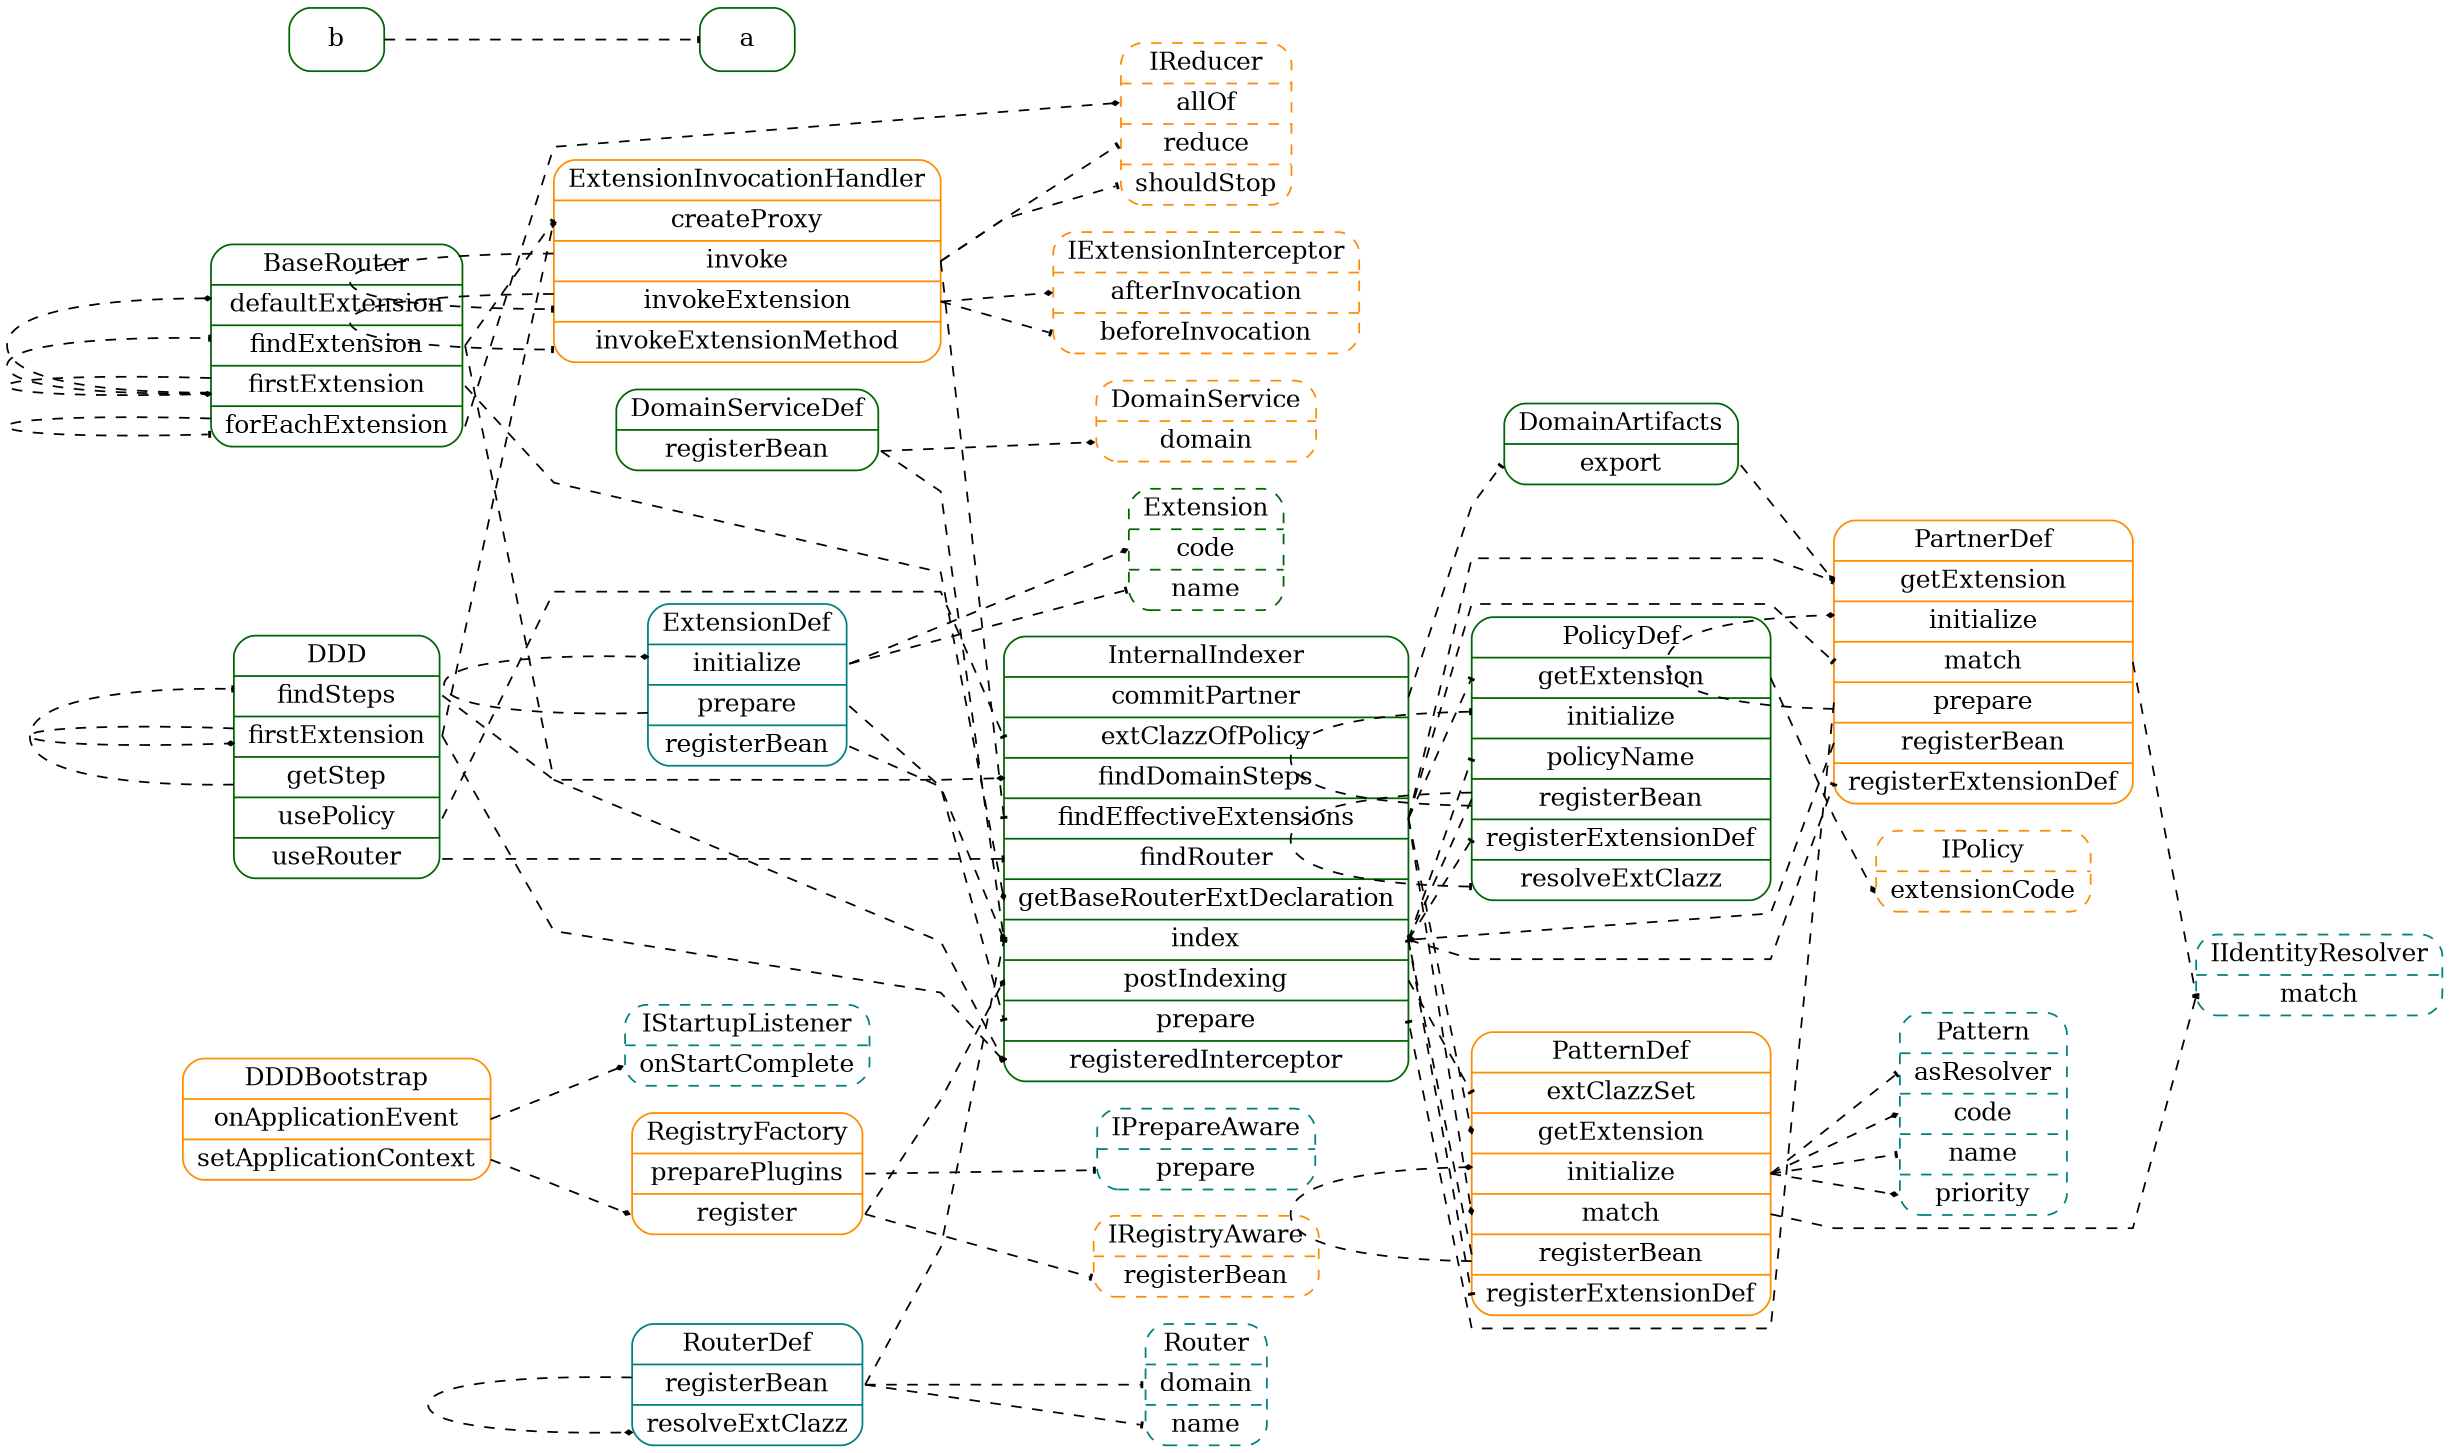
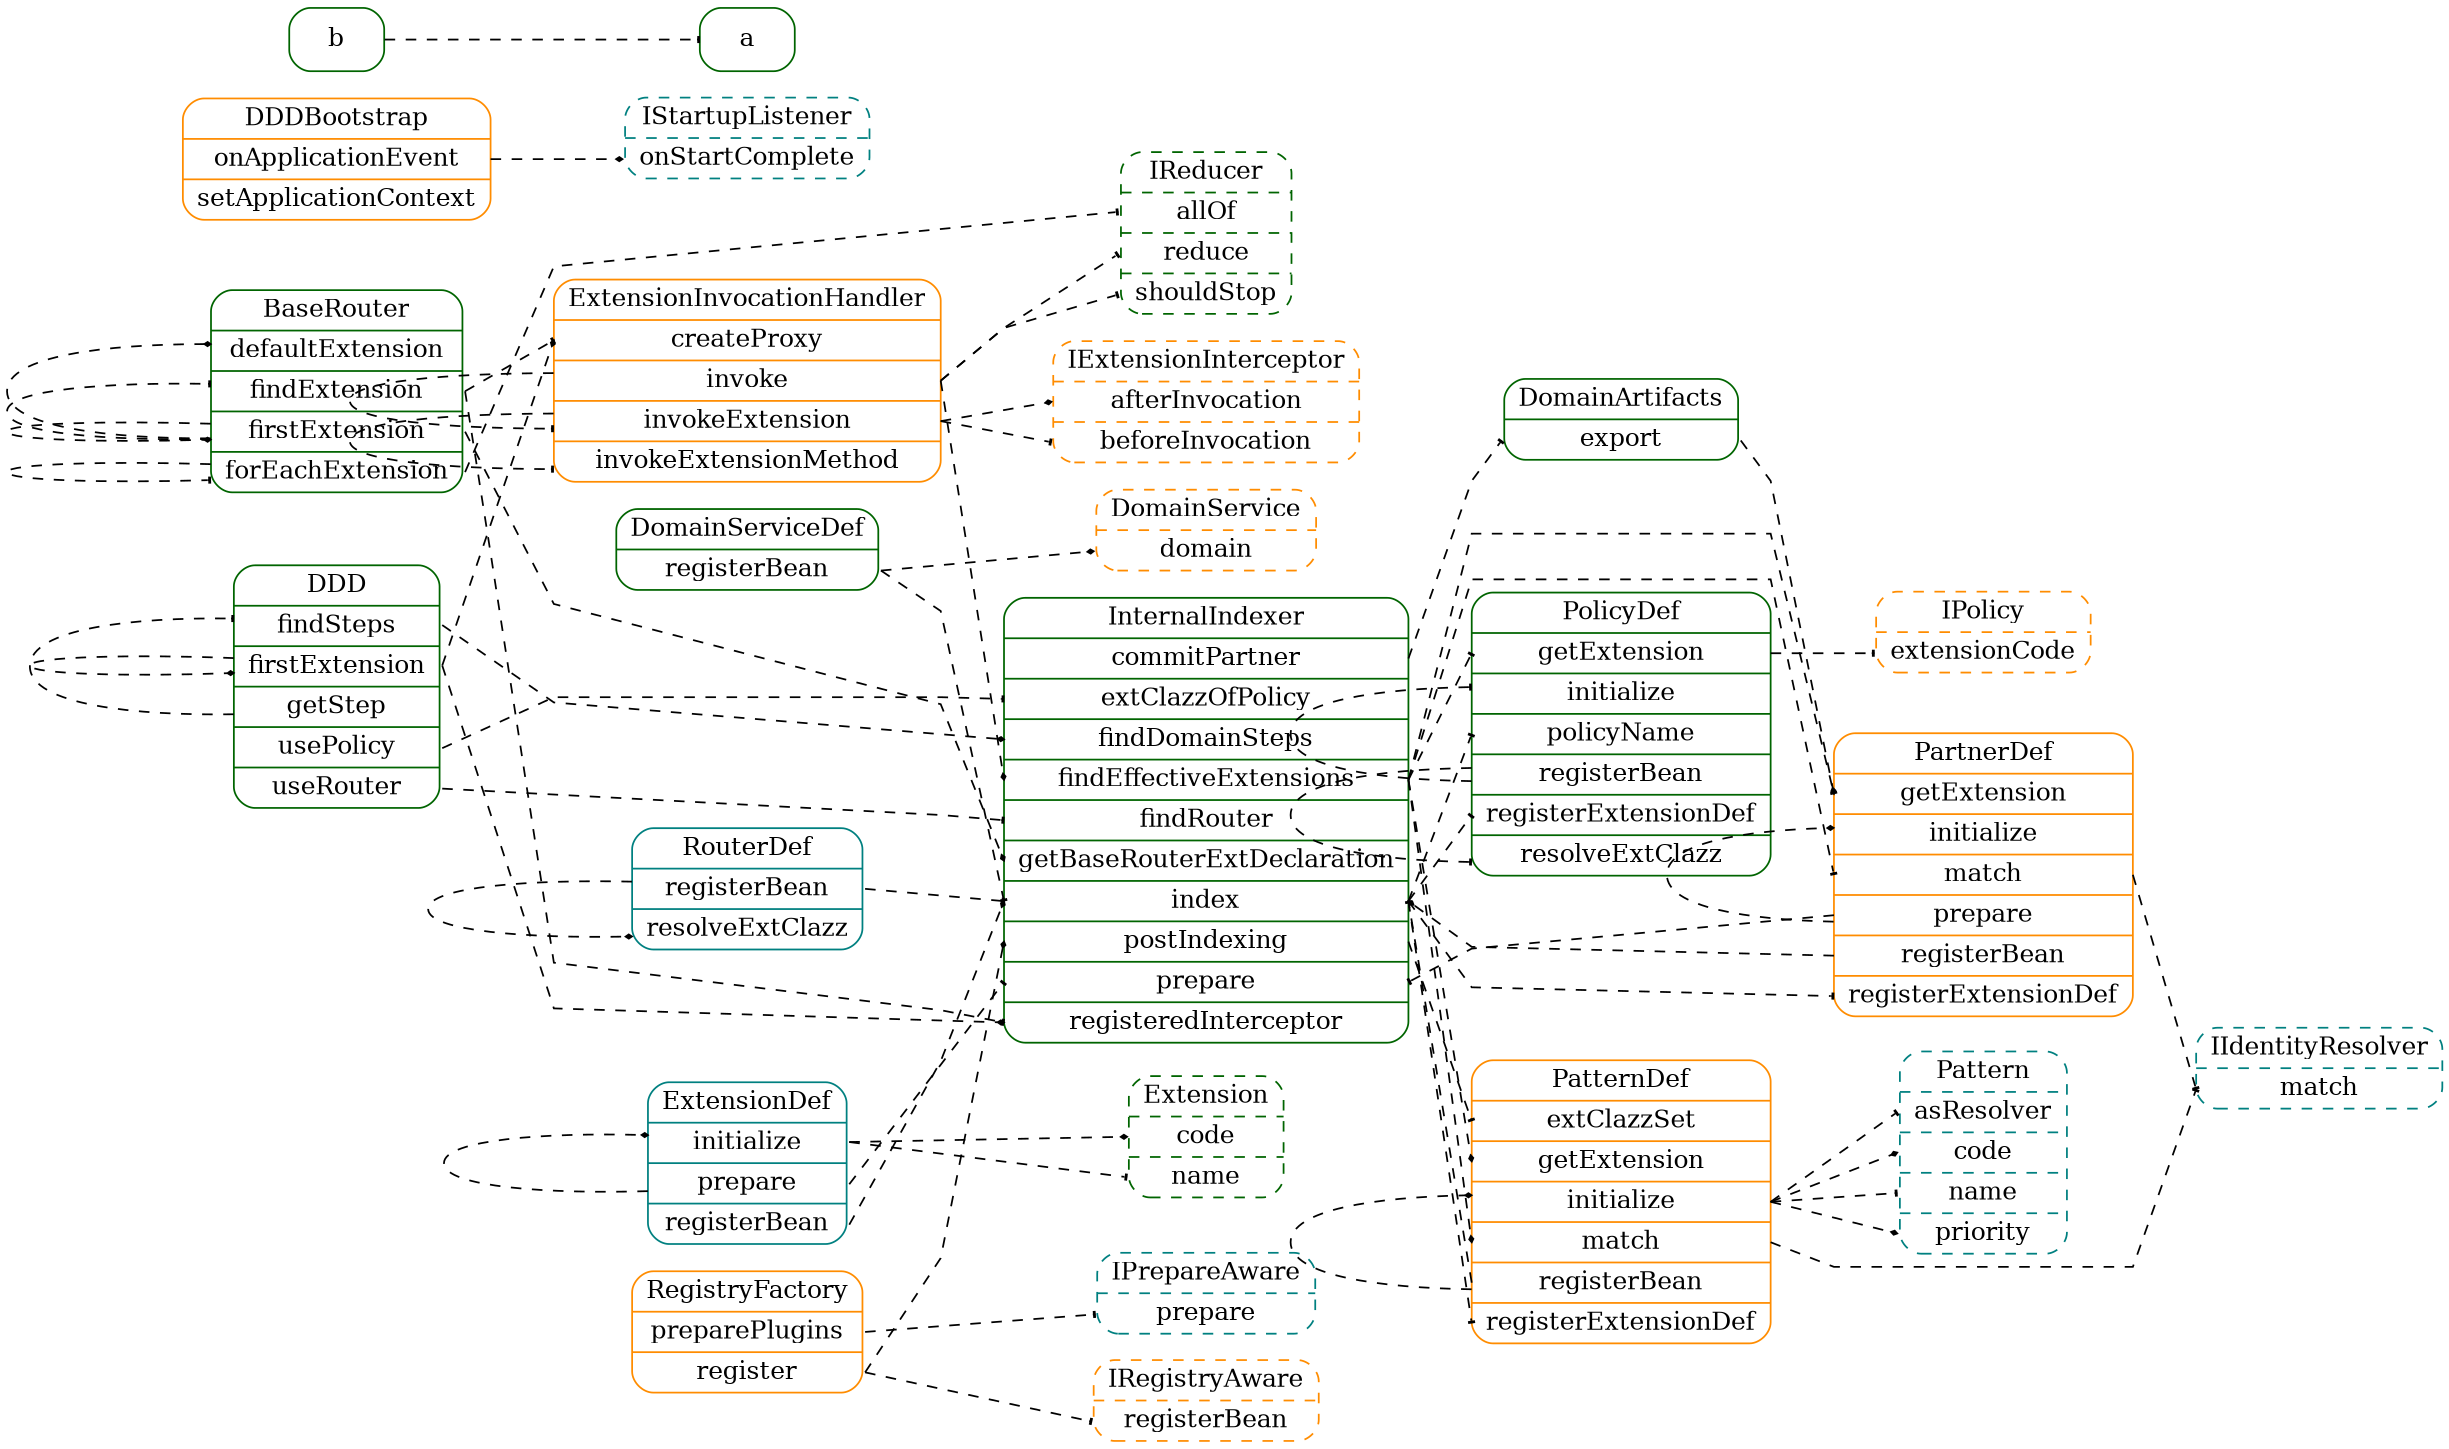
(1206, 124) -> (1206, 233)
(687, 136) -> (723, 250)
(972, 538) -> (972, 577)
(1811, 767) -> (1821, 653)
(1441, 866) -> none
(557, 1186) -> none
(1206, 1385) -> none
